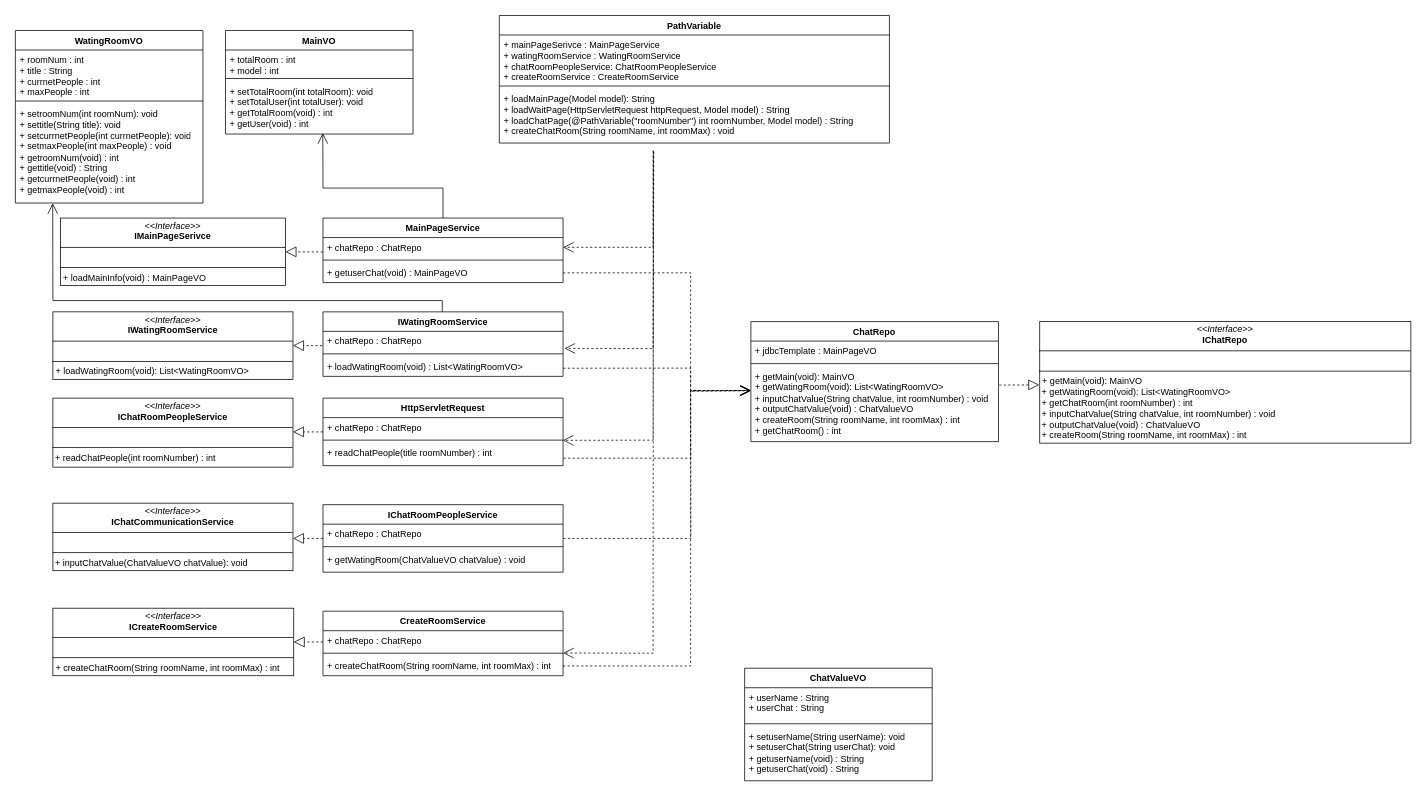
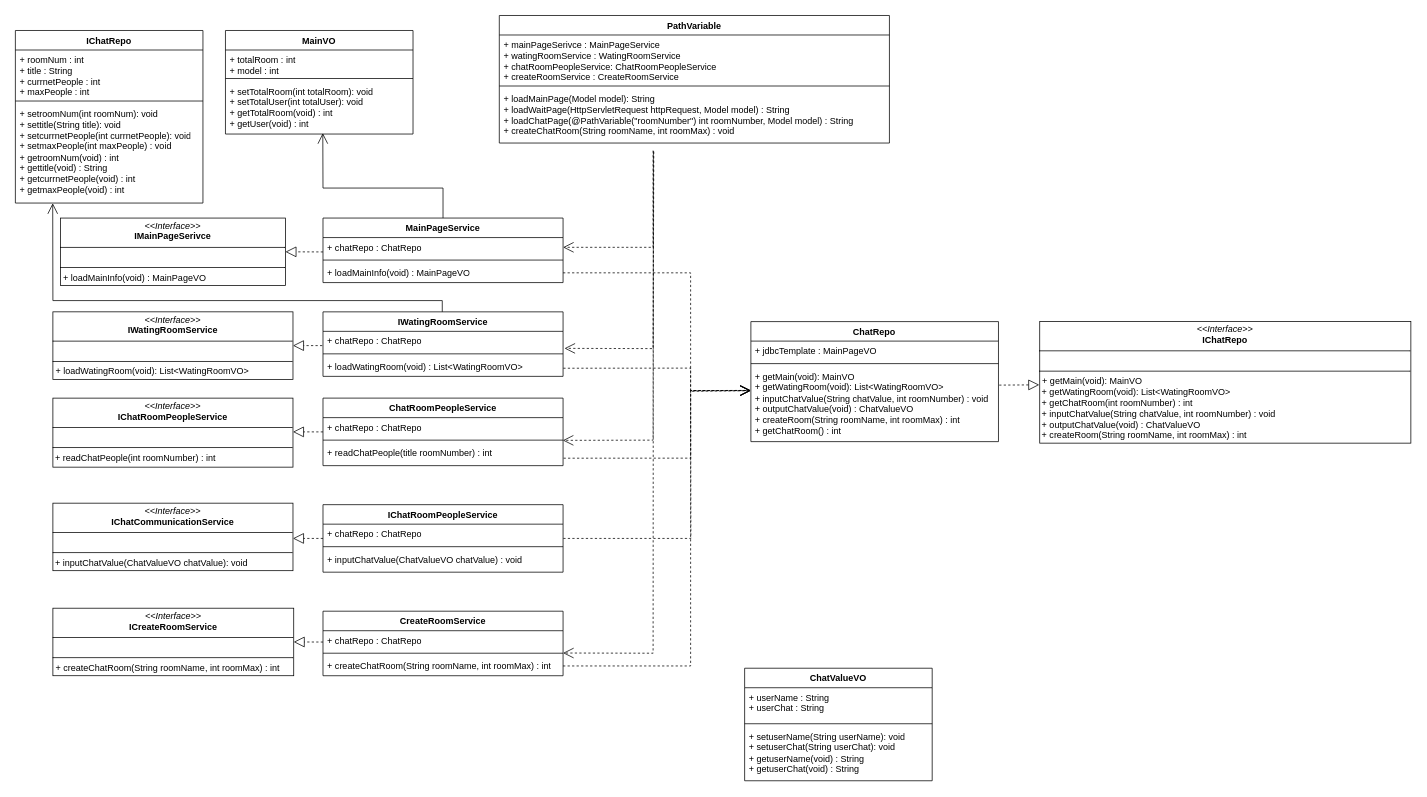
(109, 41) -> (109, 41)
(401, 274) -> (401, 274)
(443, 409) -> (443, 409)
(431, 560) -> (433, 560)
